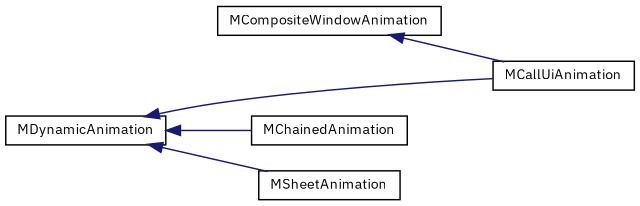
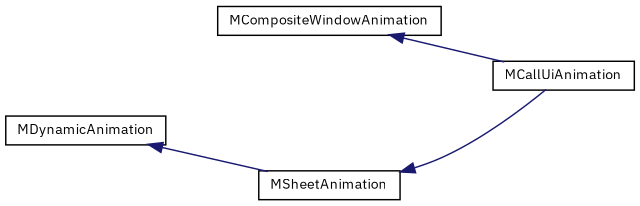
(325, 91) -> (484, 135)
(329, 130) -> none
